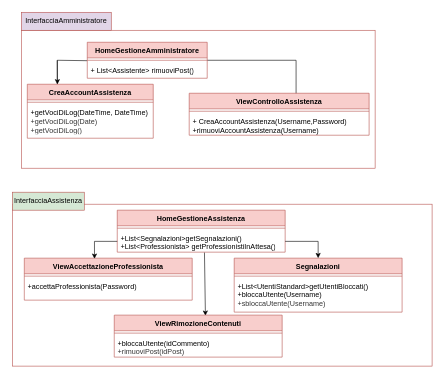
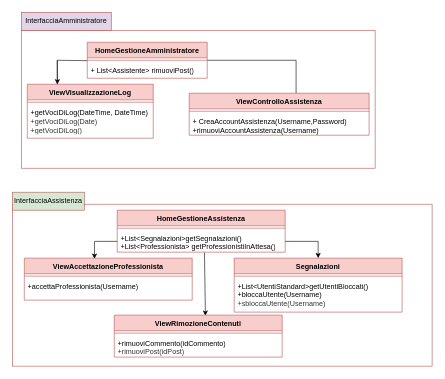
(90, 93) -> (90, 93)
(91, 287) -> (91, 287)
(166, 349) -> (172, 349)
